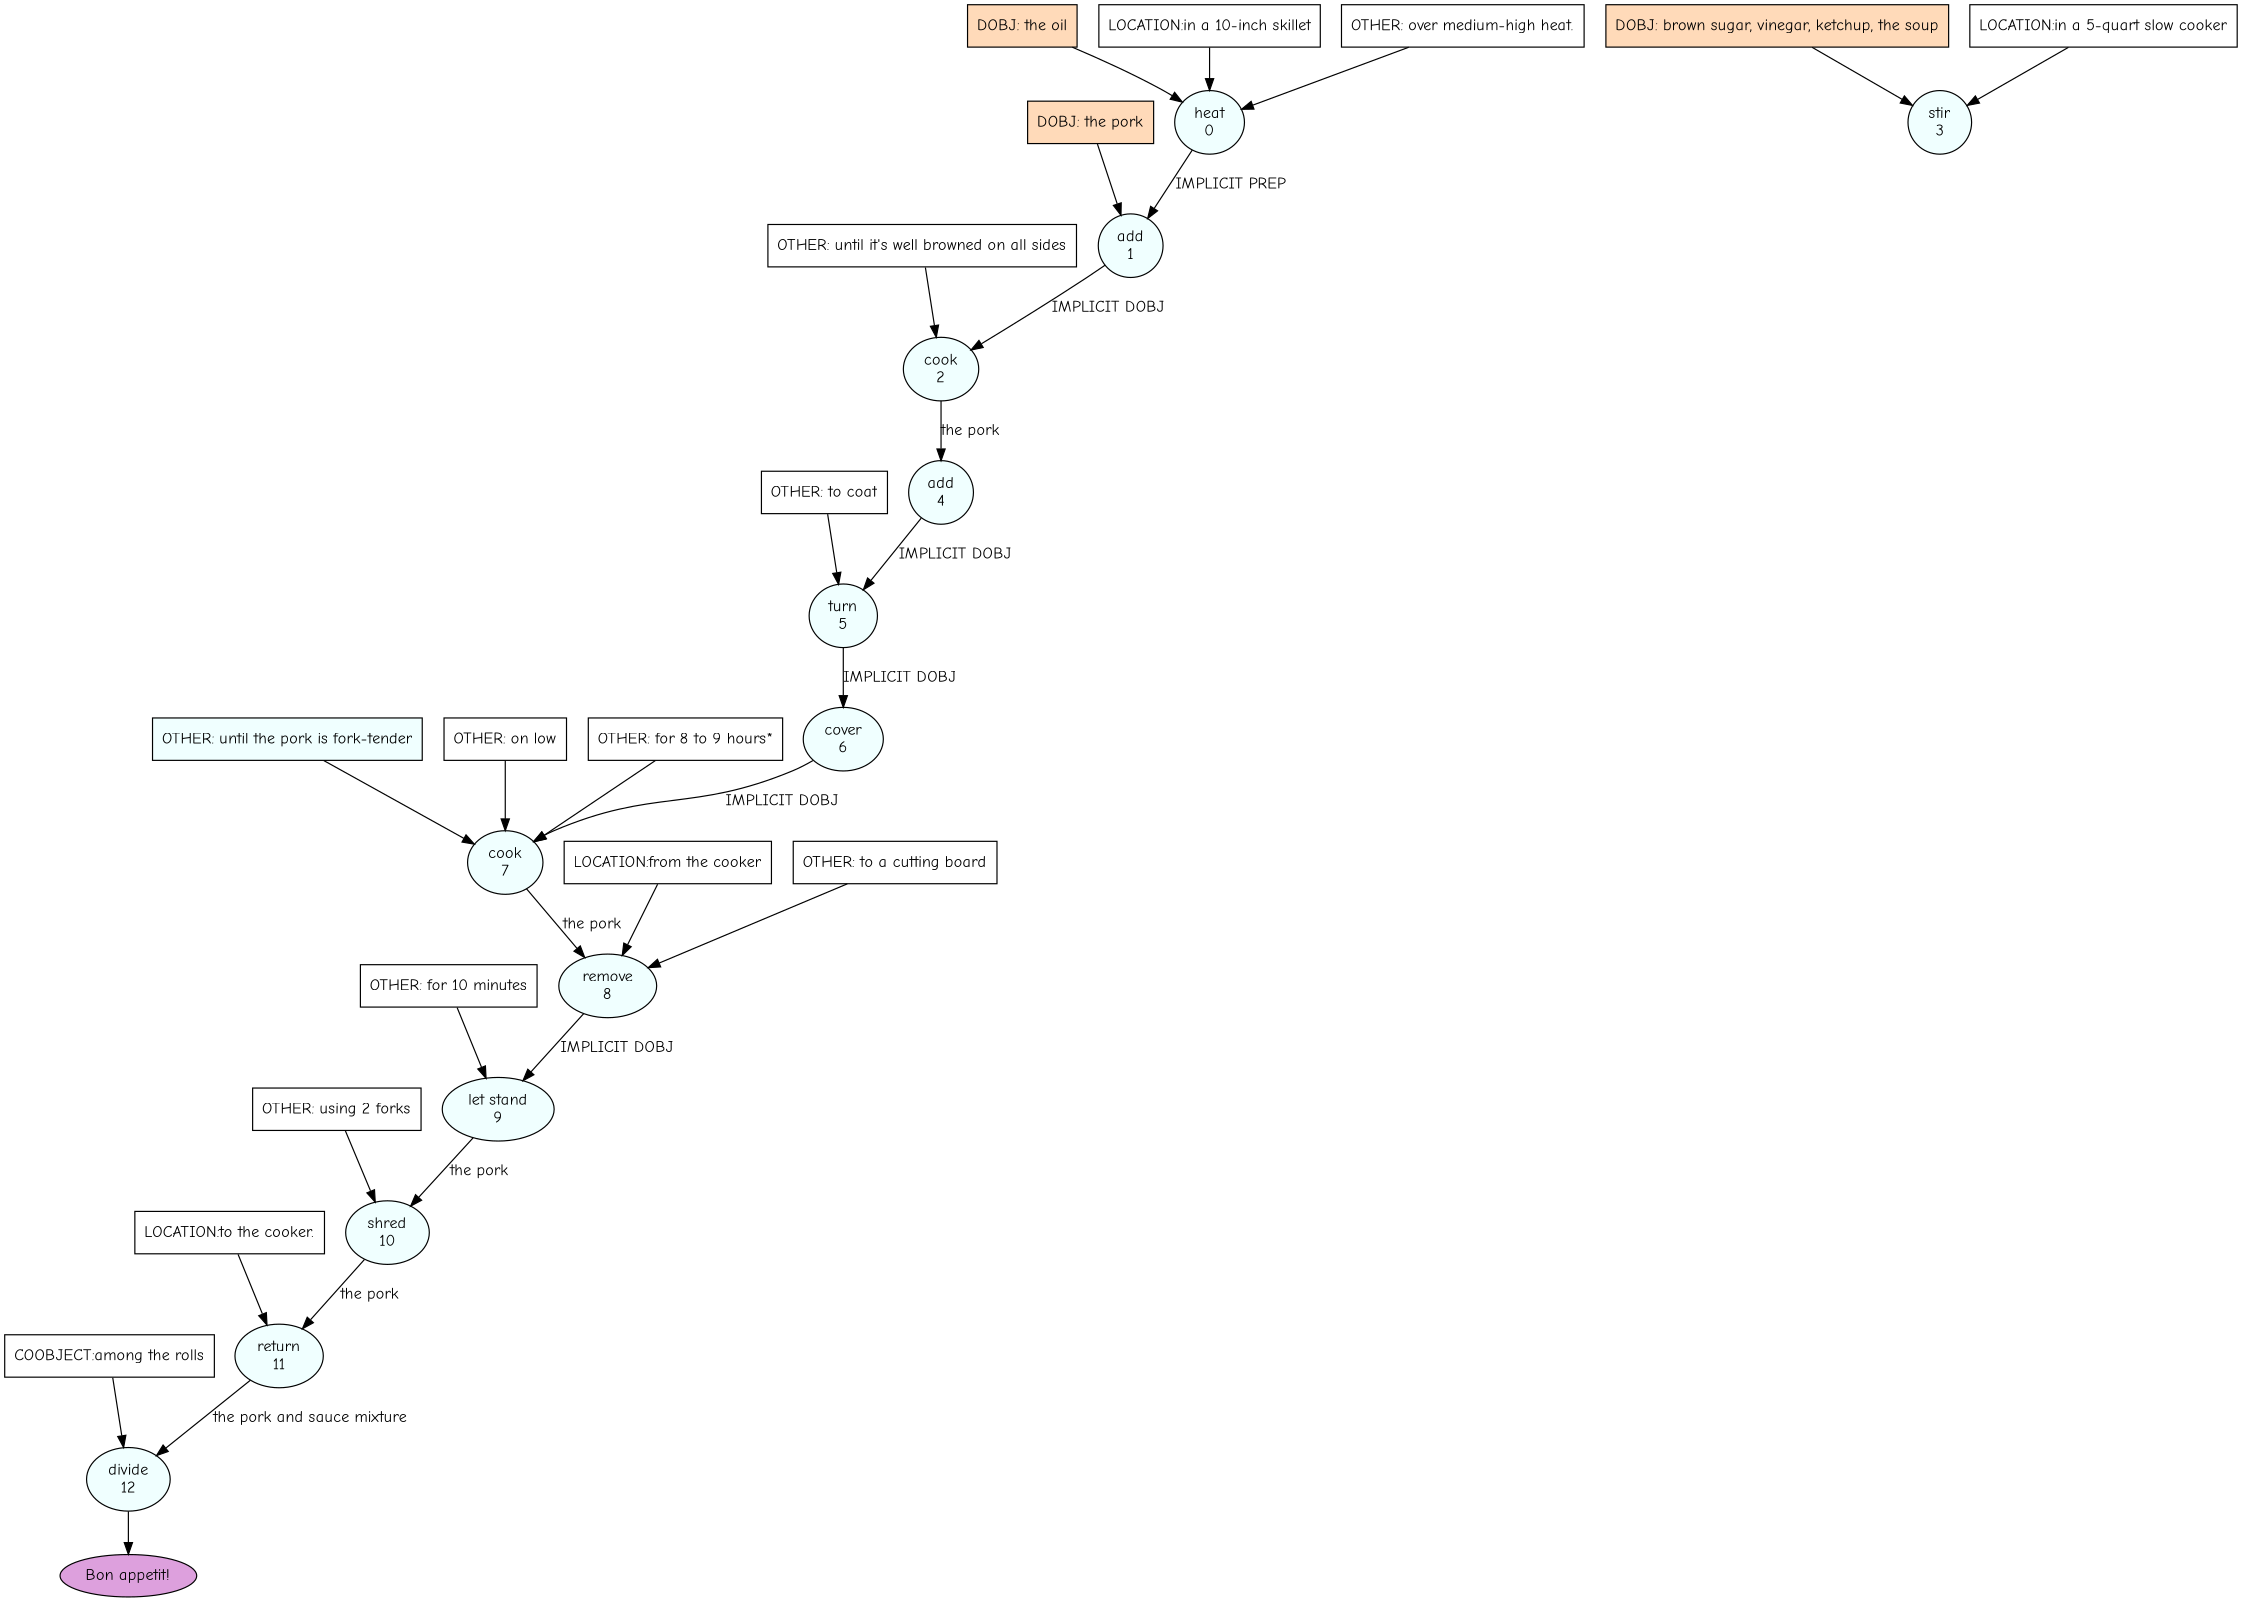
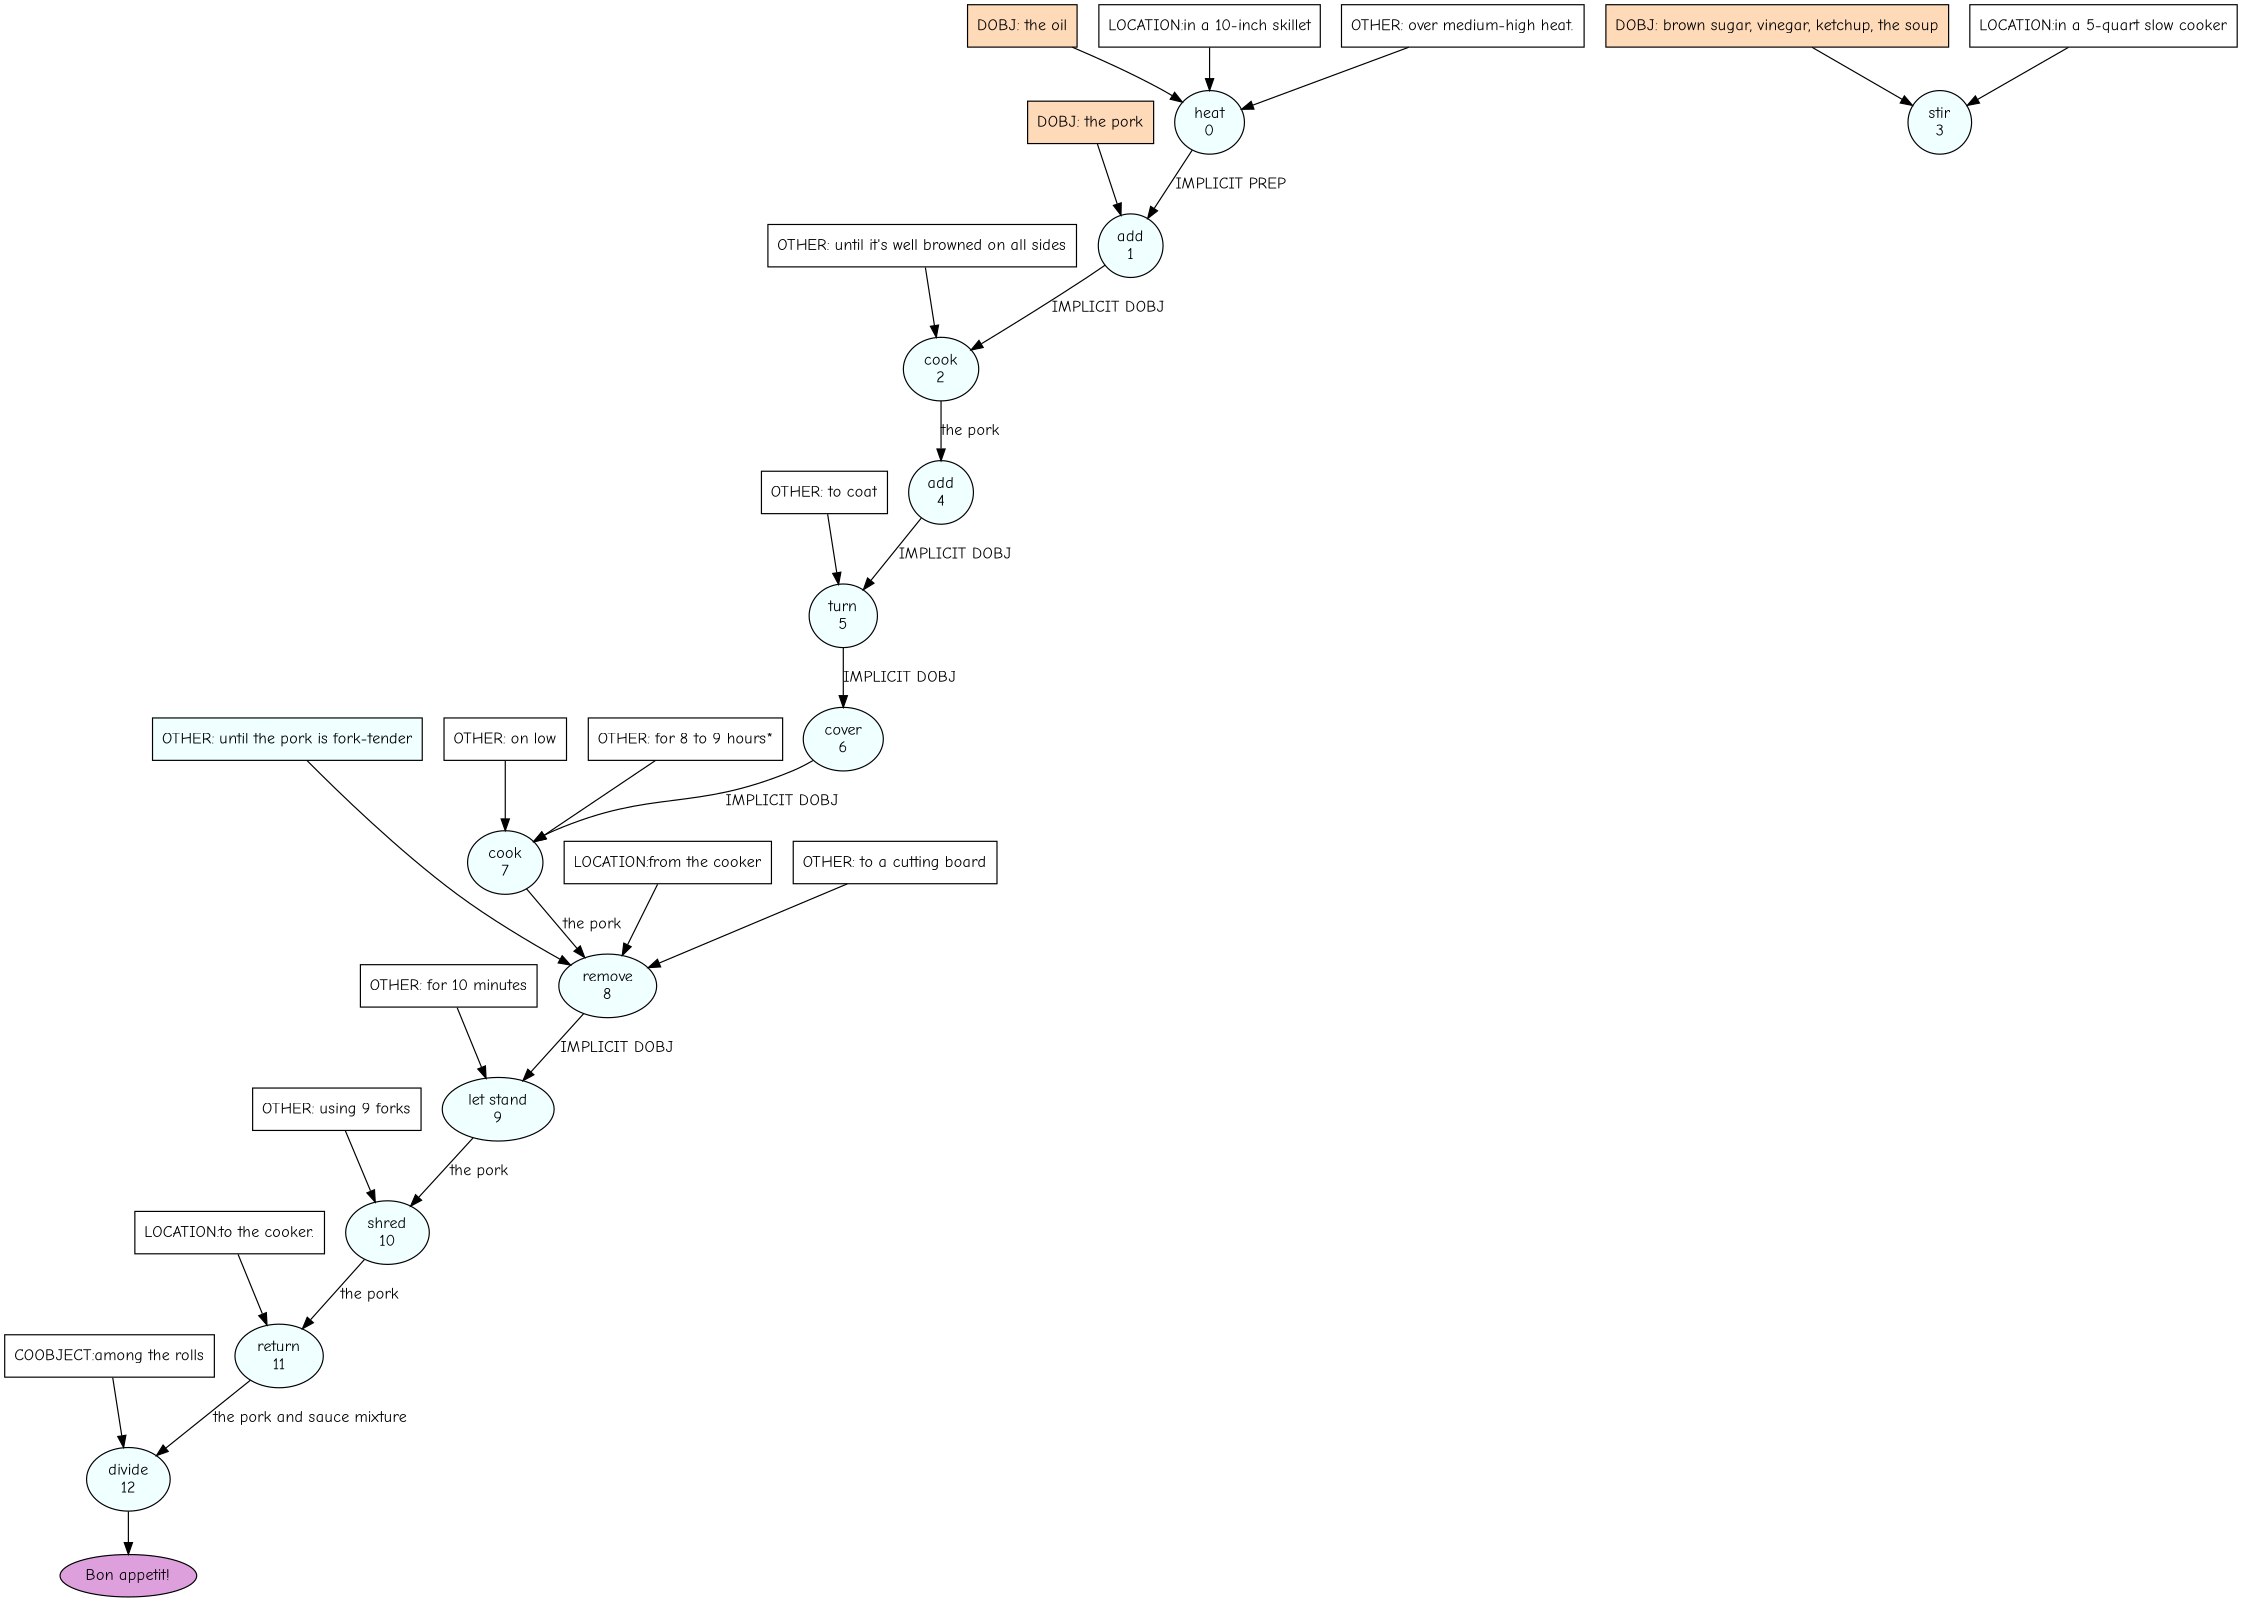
(394, 800) -> (426, 870)
(337, 1109) -> (337, 1109)
